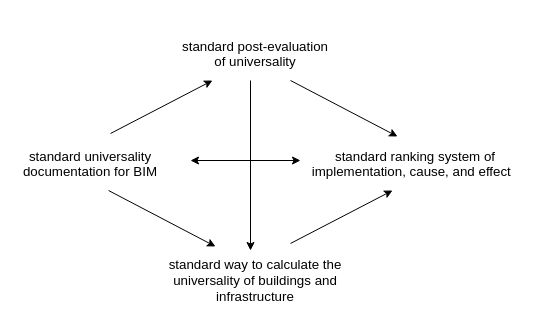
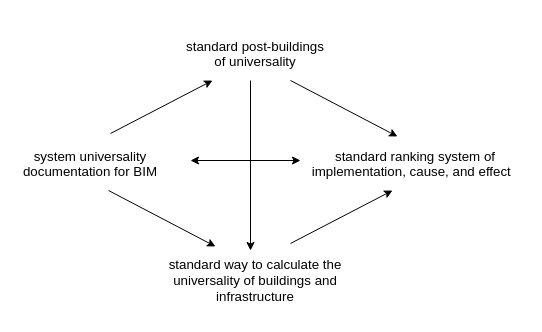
(256, 42) -> (256, 42)
(91, 152) -> (91, 152)
